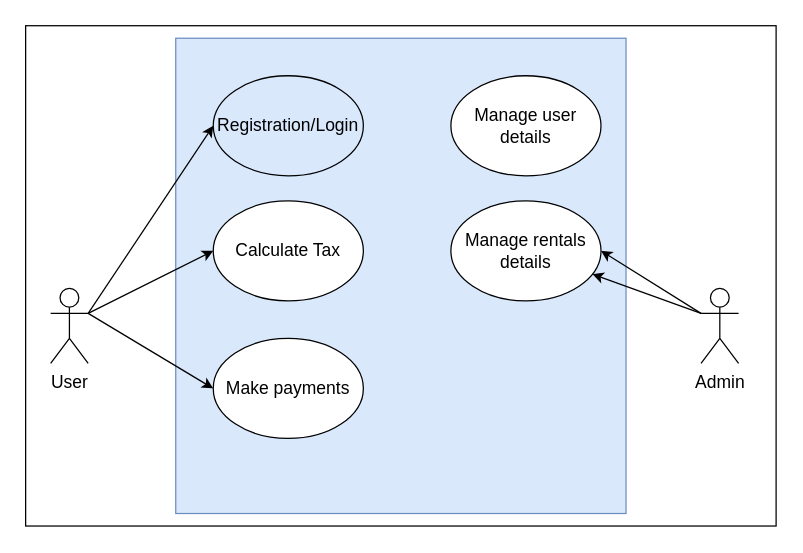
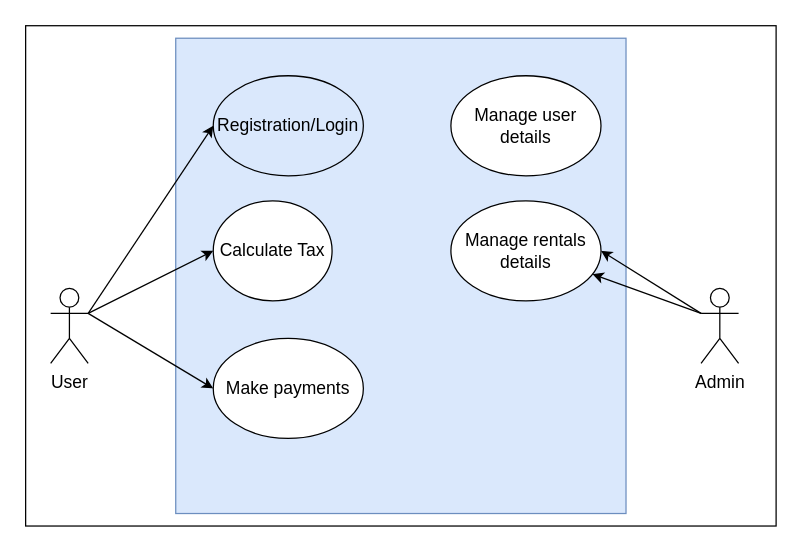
(288, 251) -> (273, 251)
